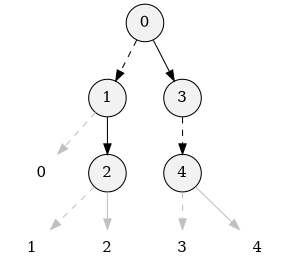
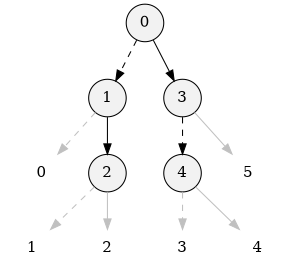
none -> (248, 173)
